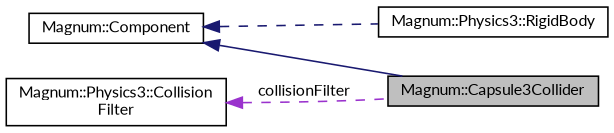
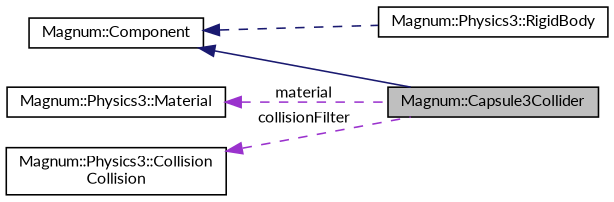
none -> (116, 102)
(116, 102) -> (116, 171)
